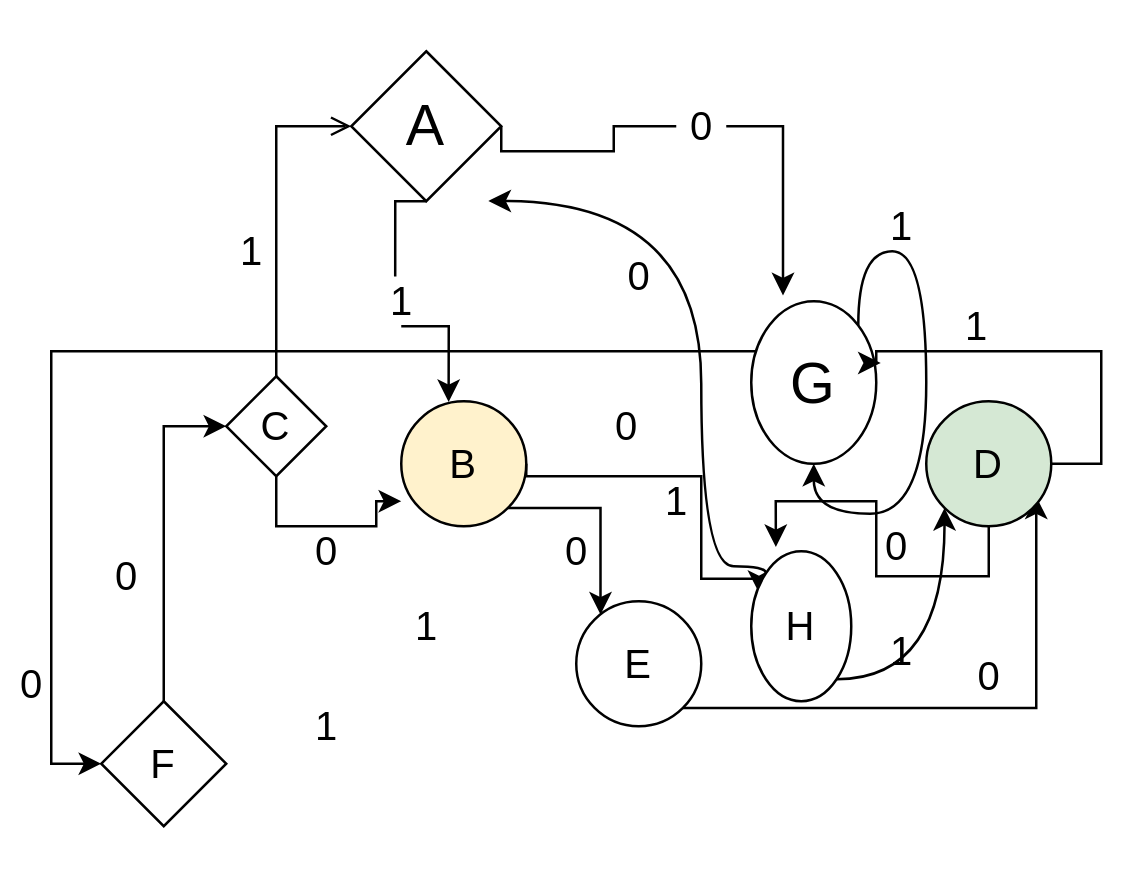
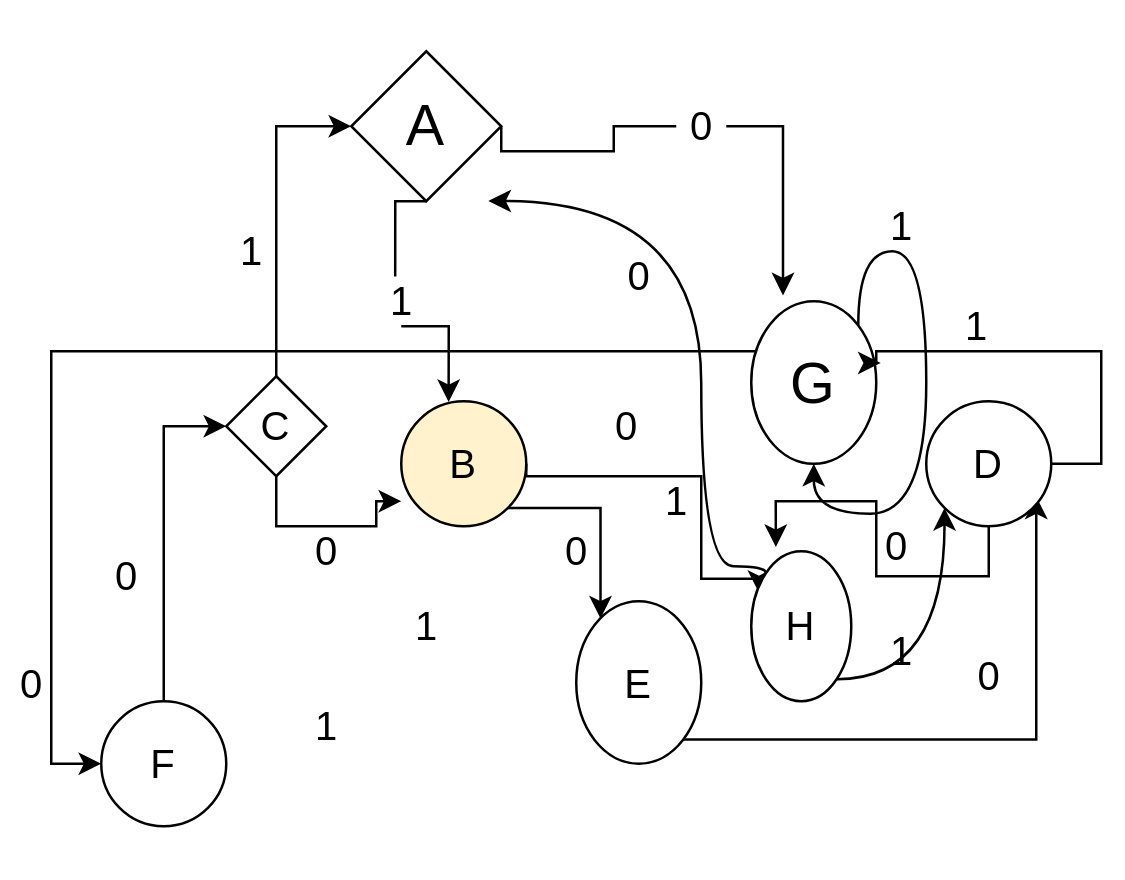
(337, 126) -> (333, 126)
(989, 464) -> (989, 464)
(639, 664) -> (639, 683)
(164, 764) -> (164, 764)
